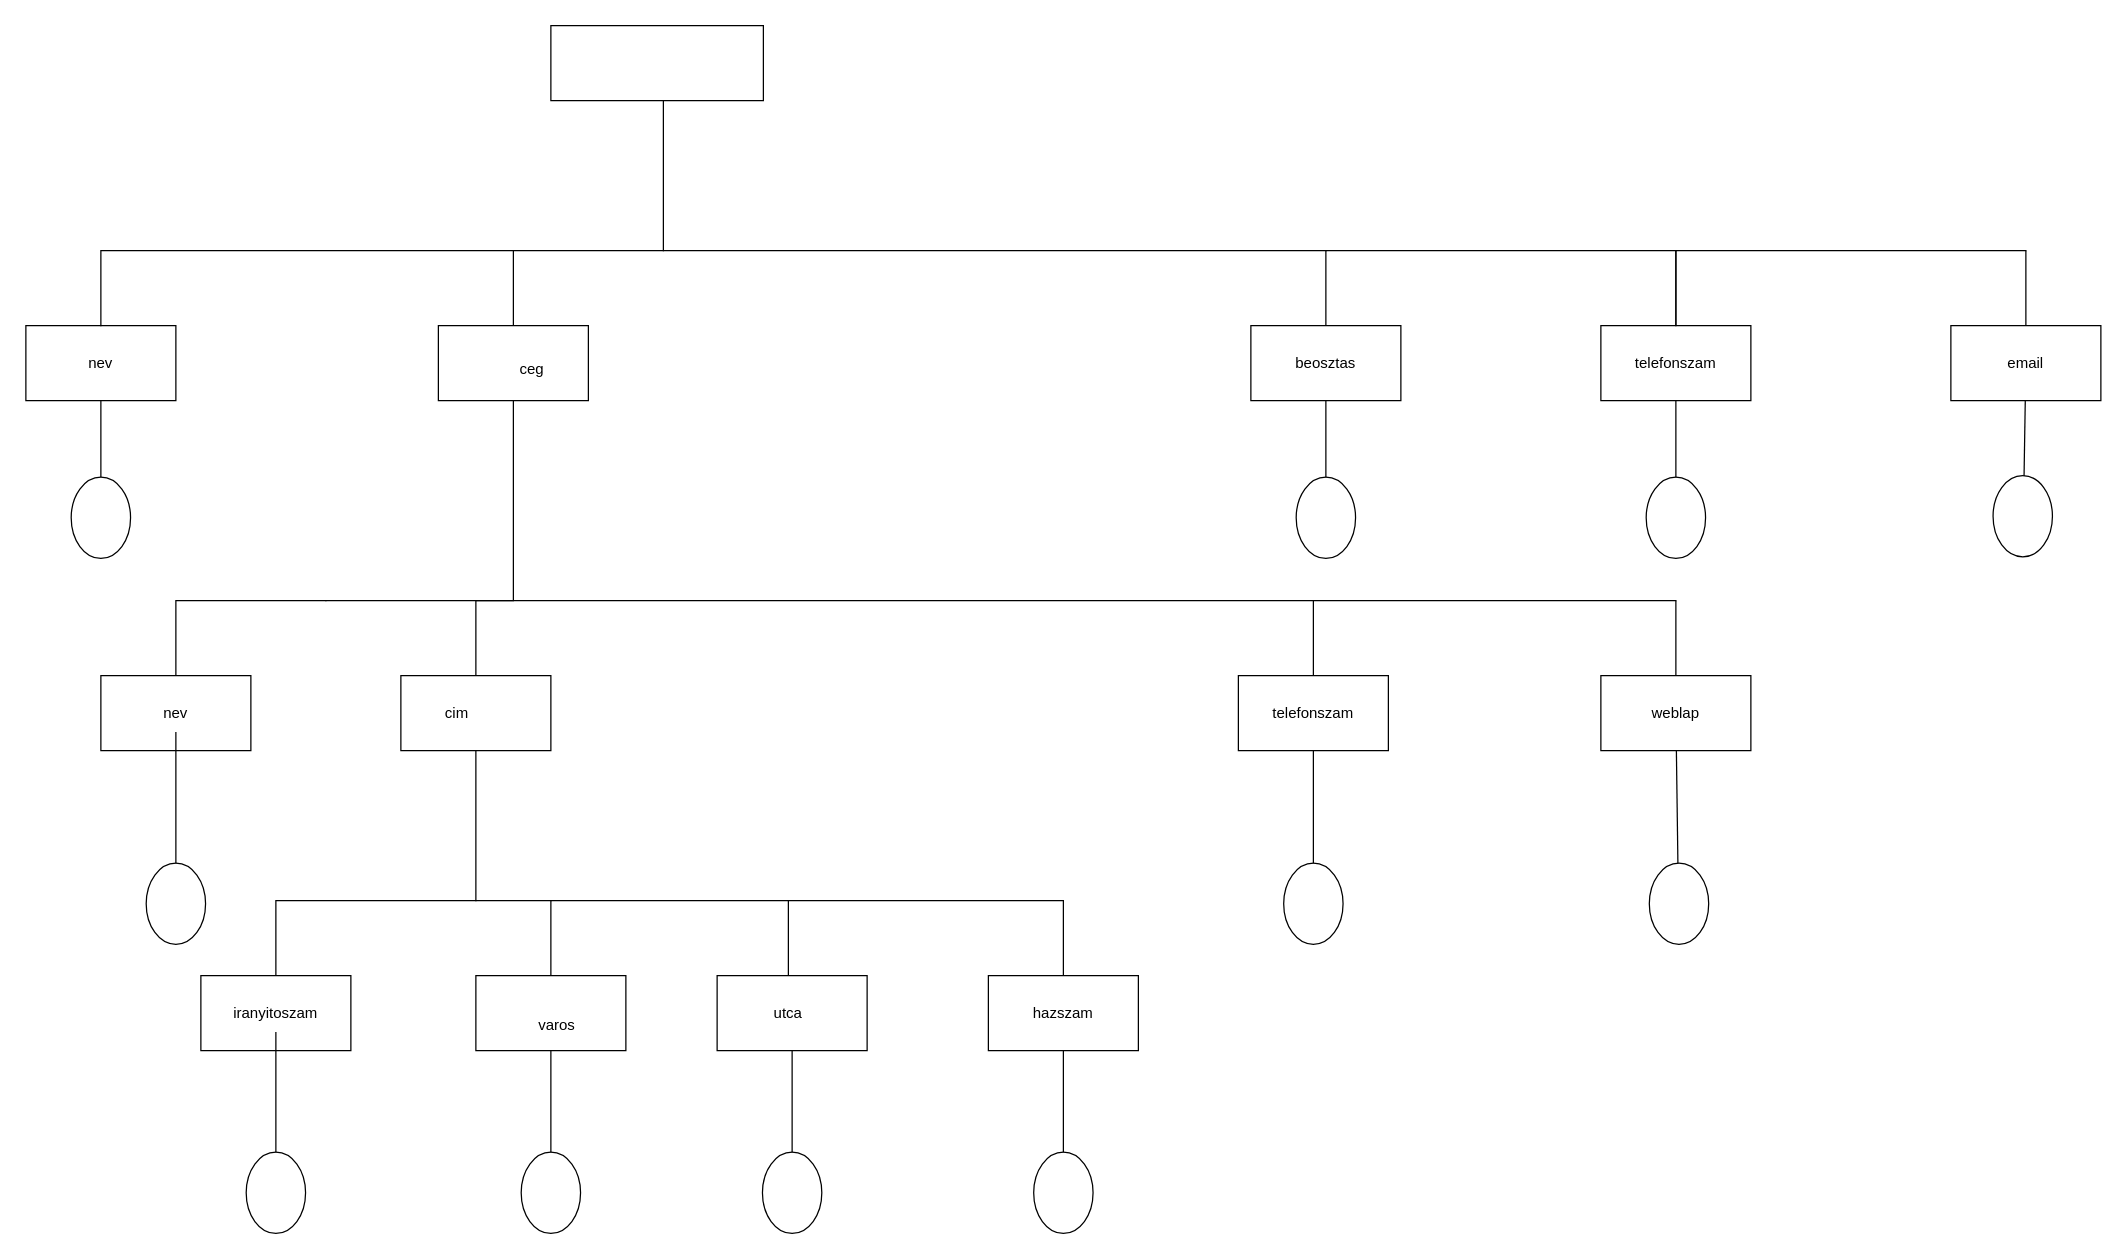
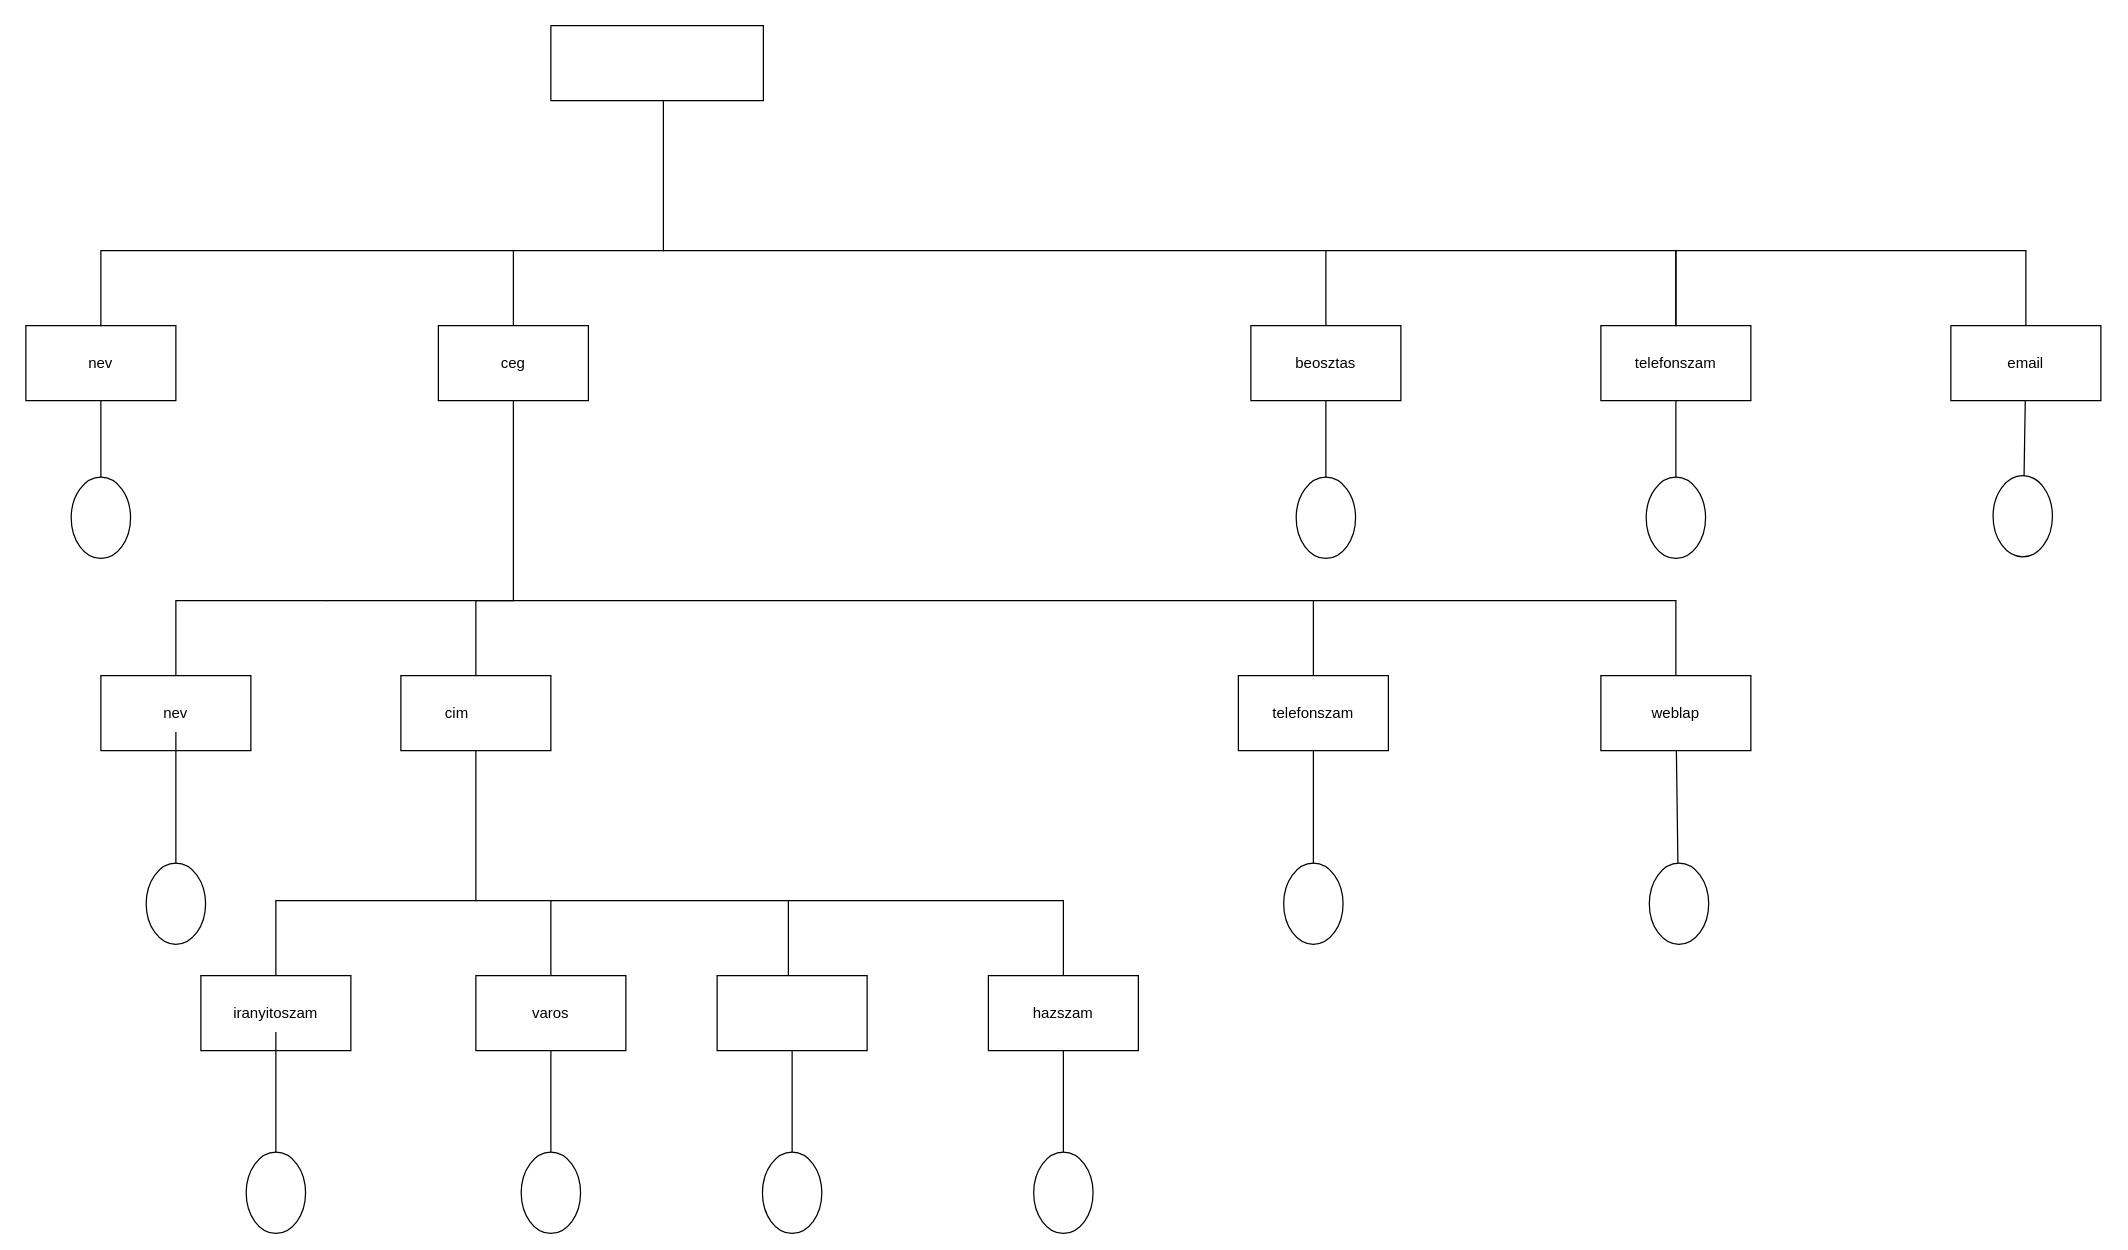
(532, 369) -> (513, 363)
(788, 1013) -> none
(557, 1026) -> (551, 1013)
